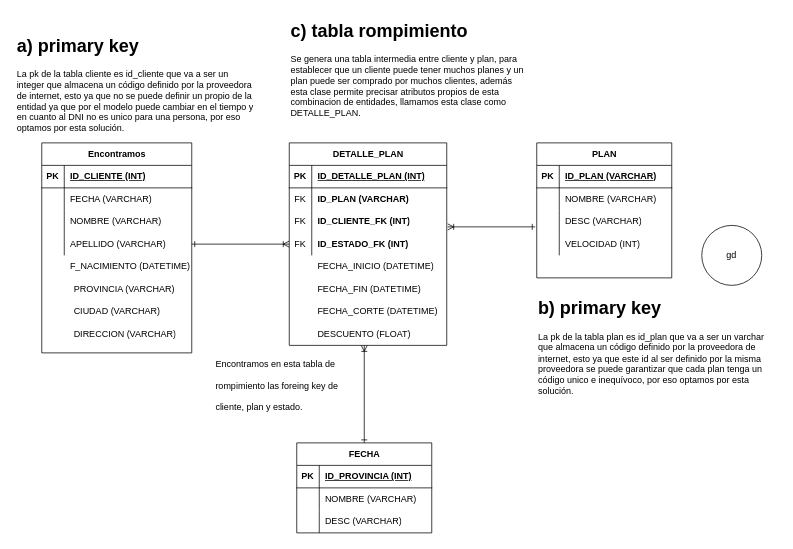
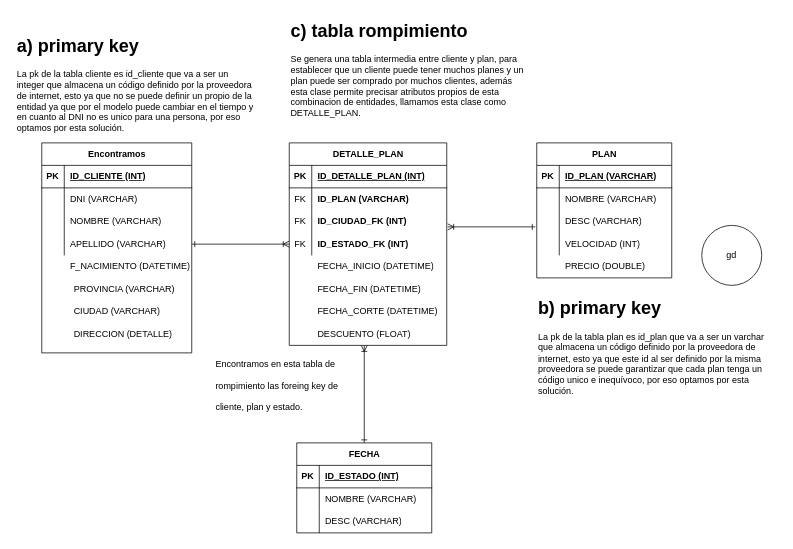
(107, 199) -> (102, 199)
(364, 222) -> (362, 222)
none -> (615, 267)
(121, 334) -> (121, 334)
(369, 477) -> (362, 477)
